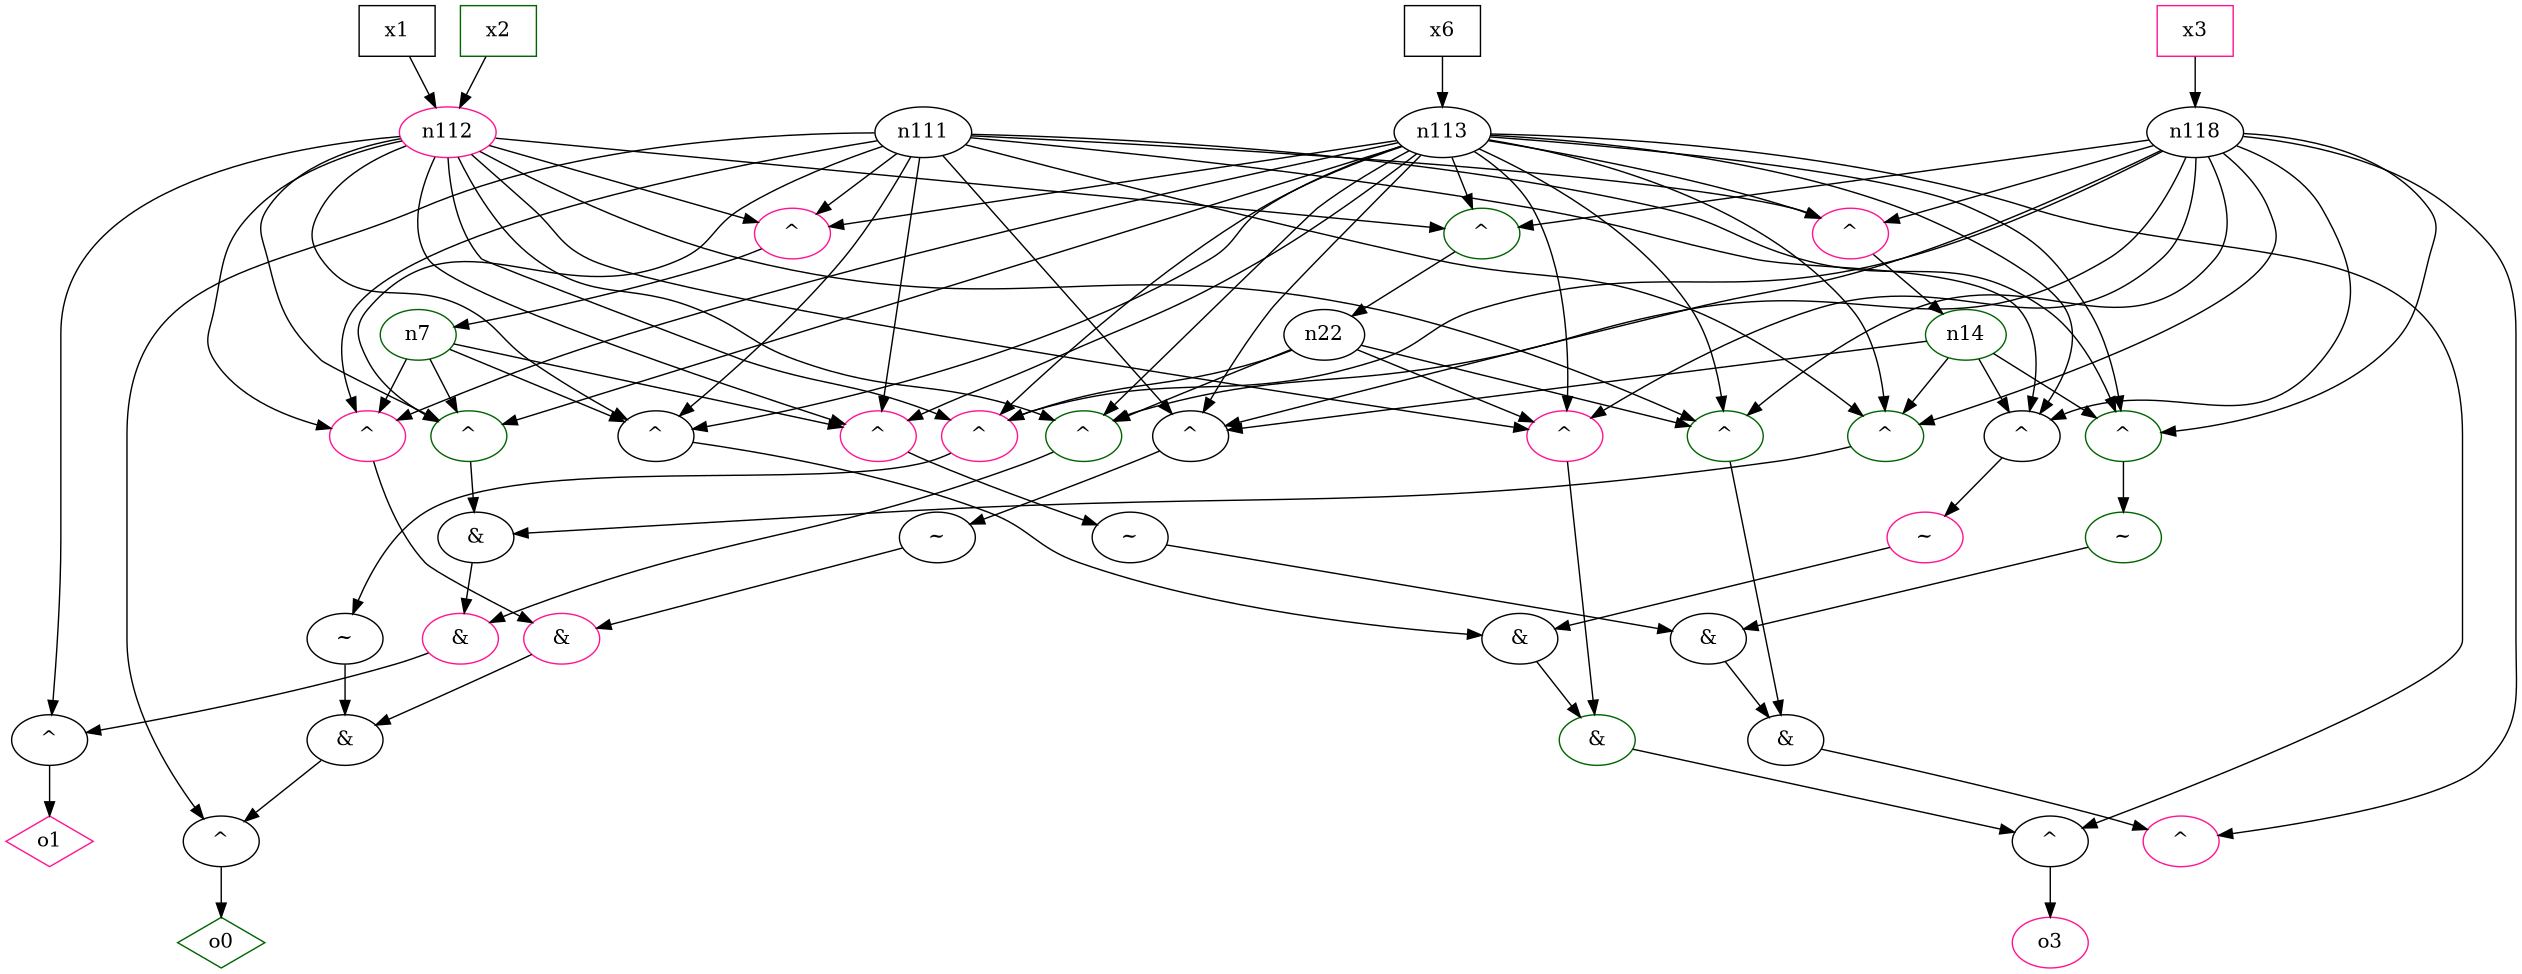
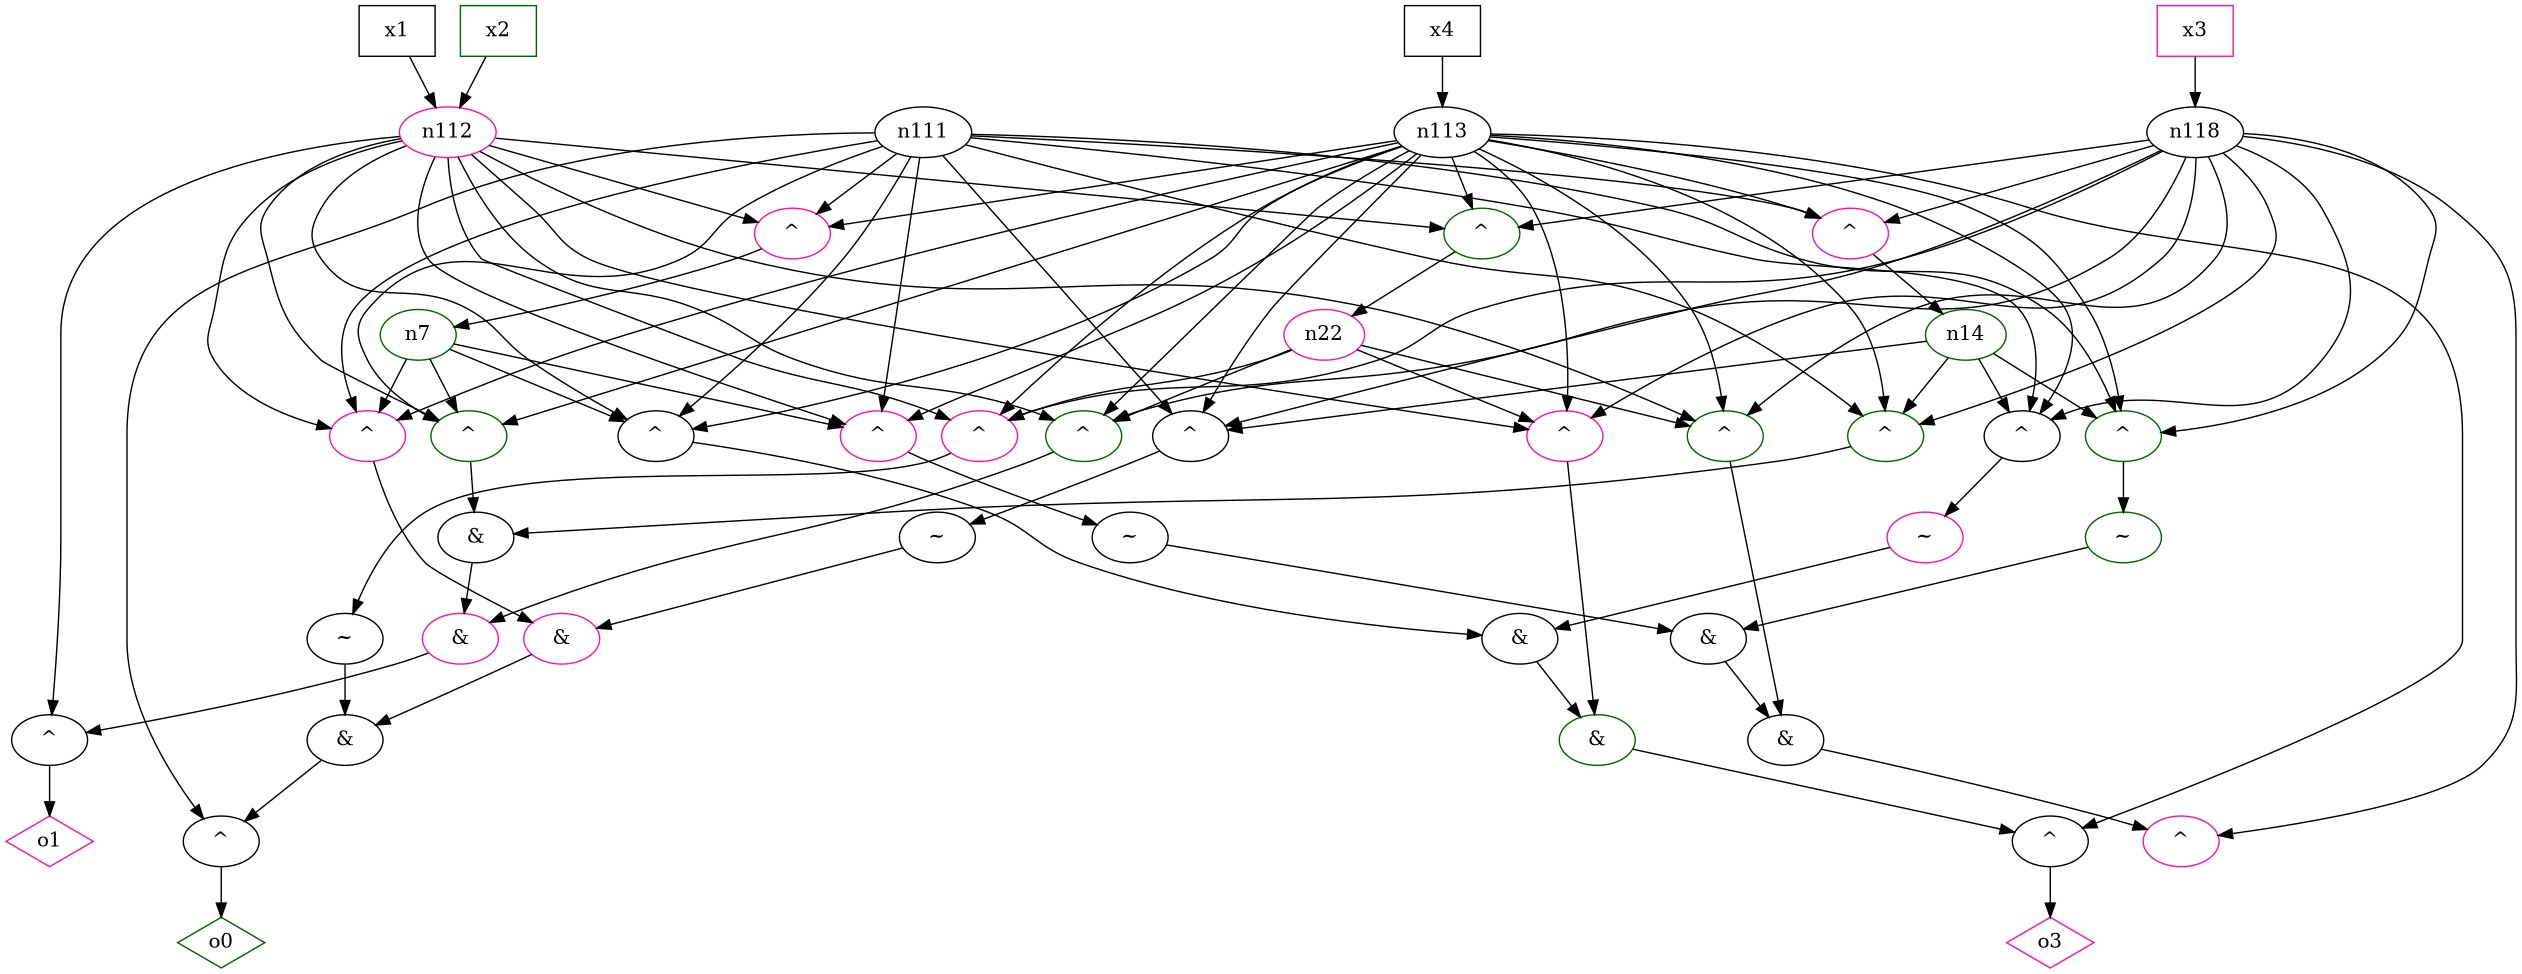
(1443, 31) -> (1443, 31)
(1324, 335) -> (1324, 335)
(2050, 943) -> (2050, 943)
